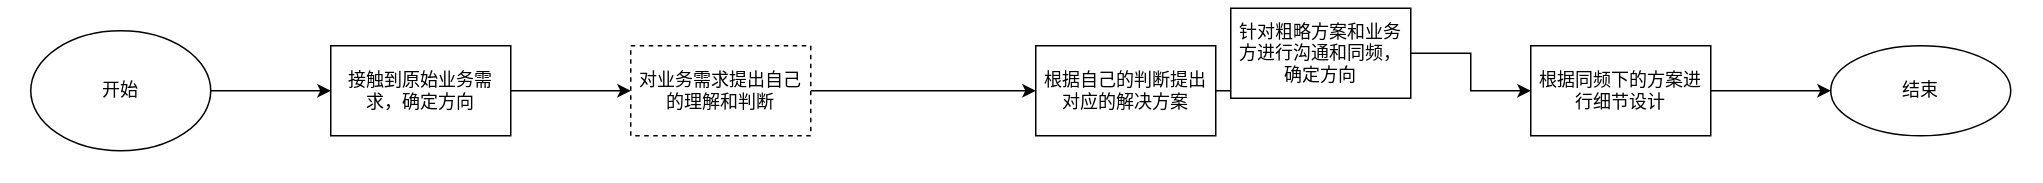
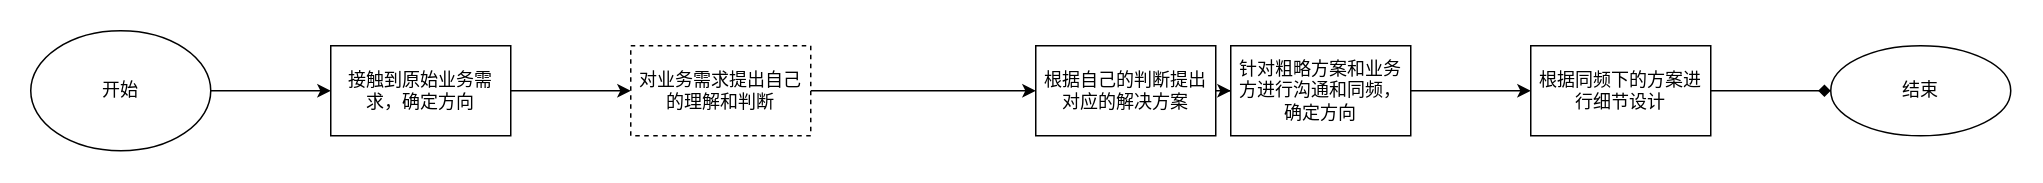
(1321, 53) -> (1321, 91)
(1819, 91) -> (1818, 91)
